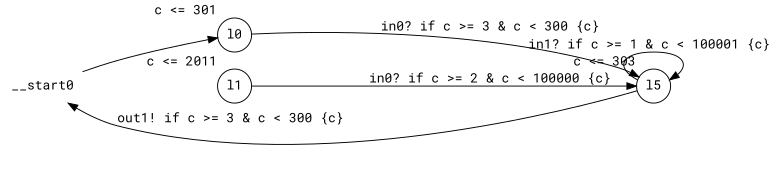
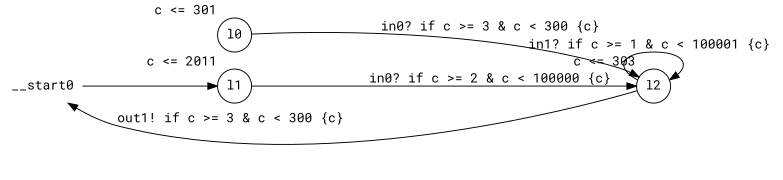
(145, 53) -> (145, 86)
(654, 86) -> (654, 86)
